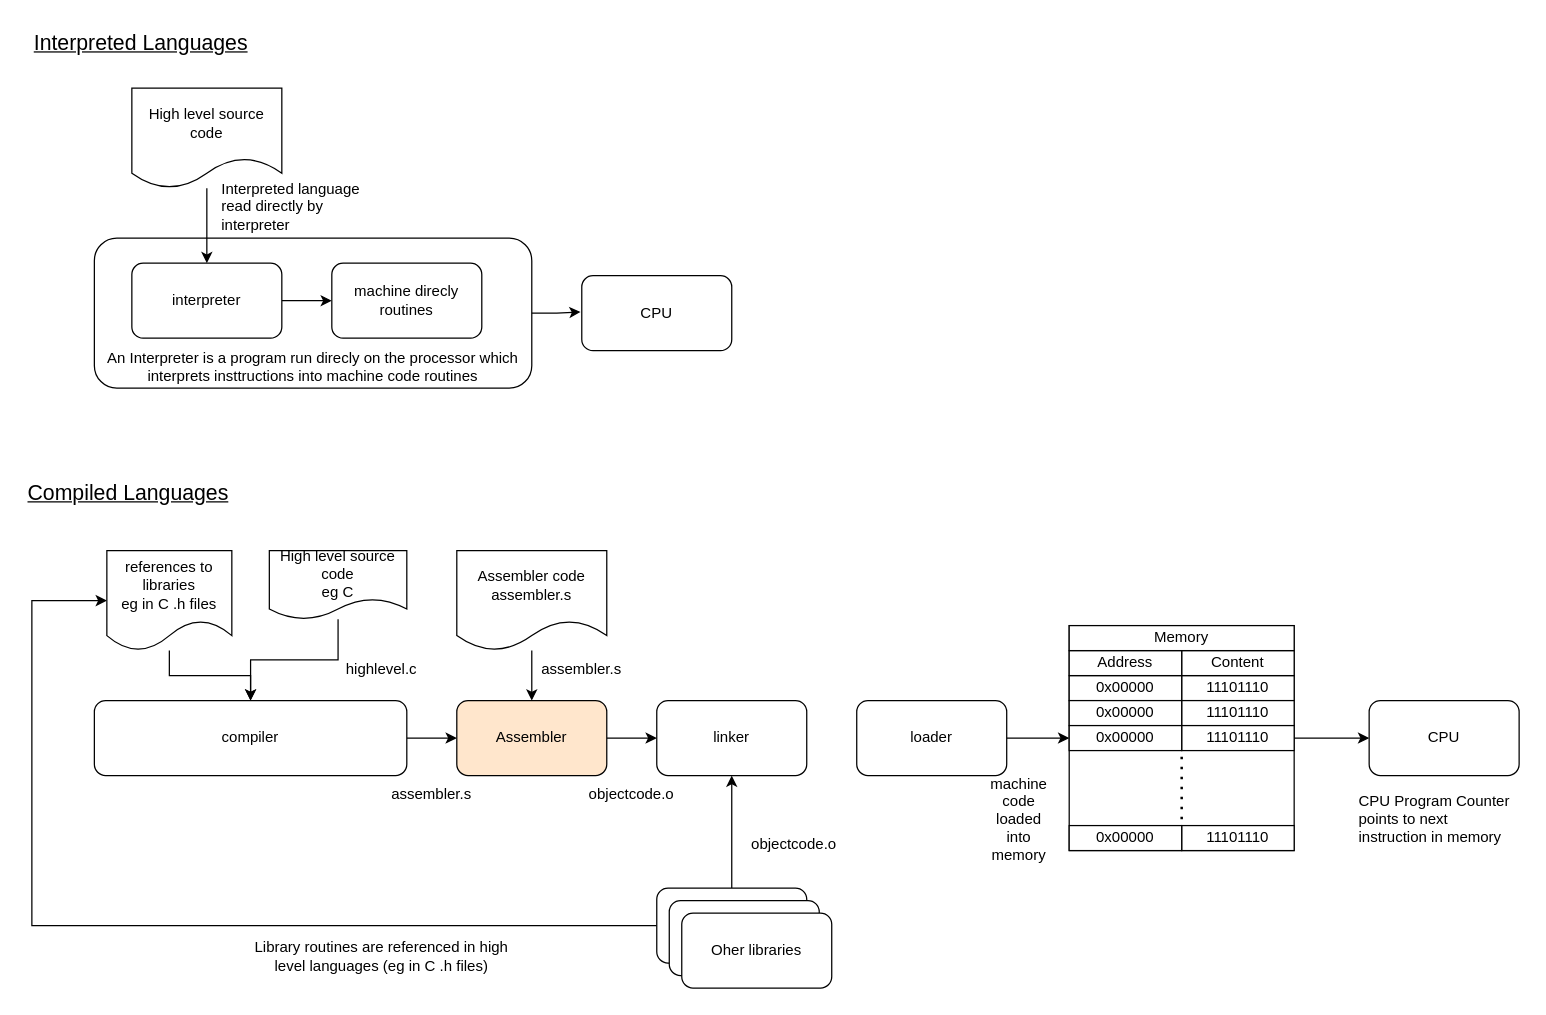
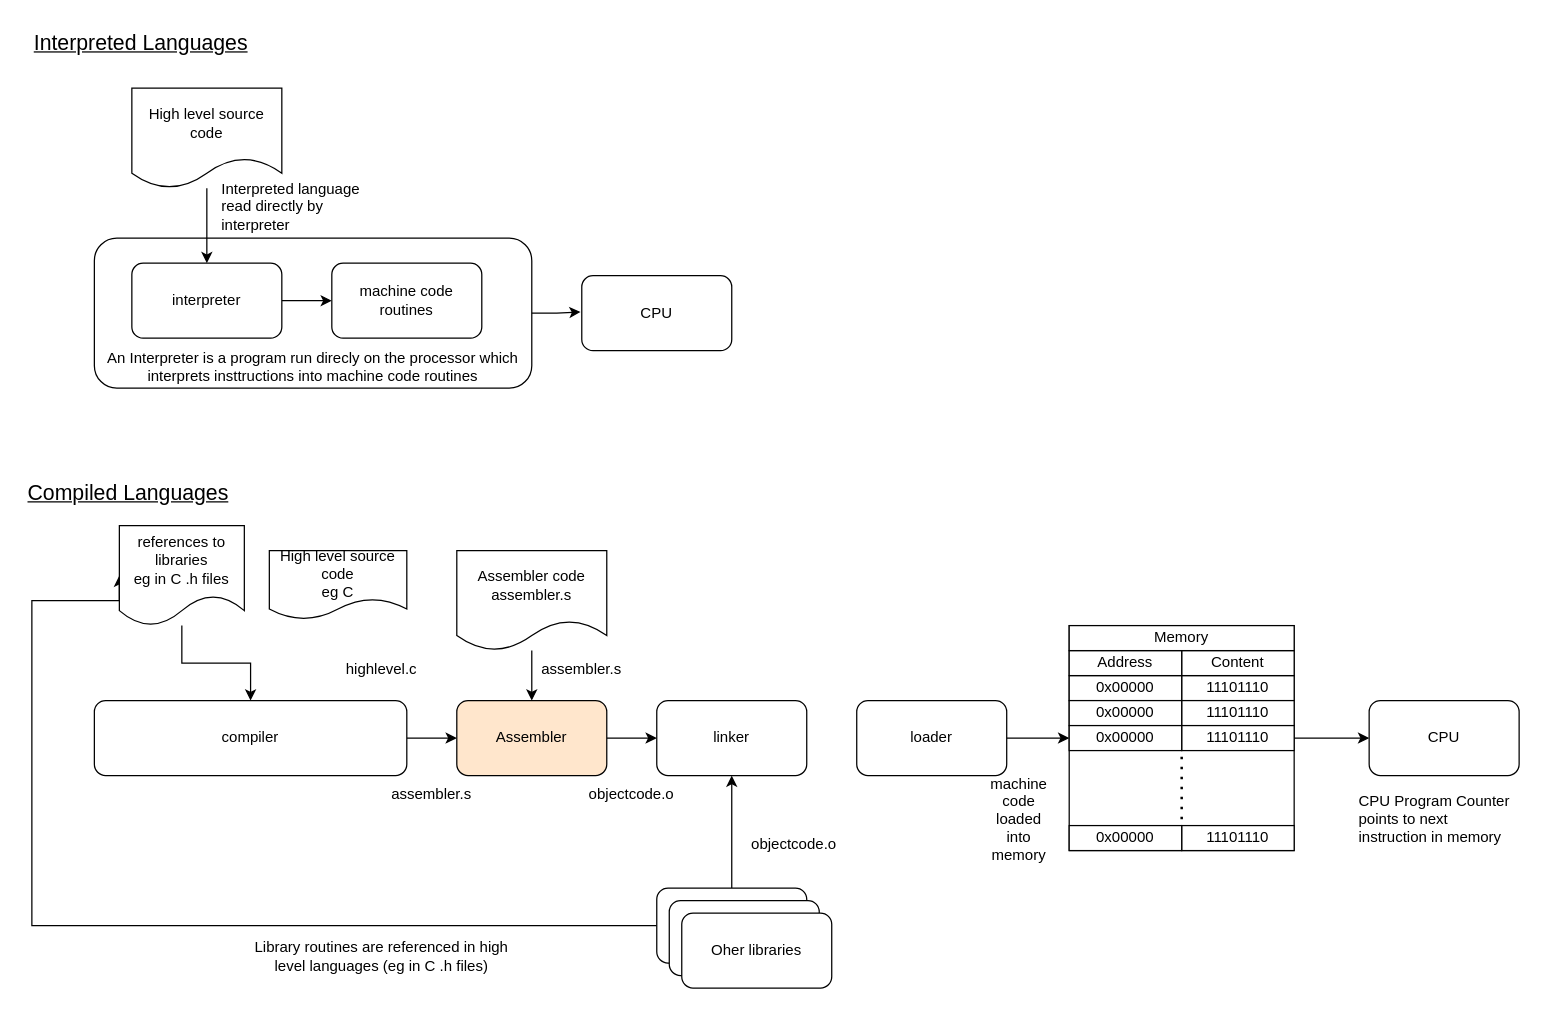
(407, 301) -> (407, 301)
(169, 601) -> (182, 576)
(314, 660) -> none
